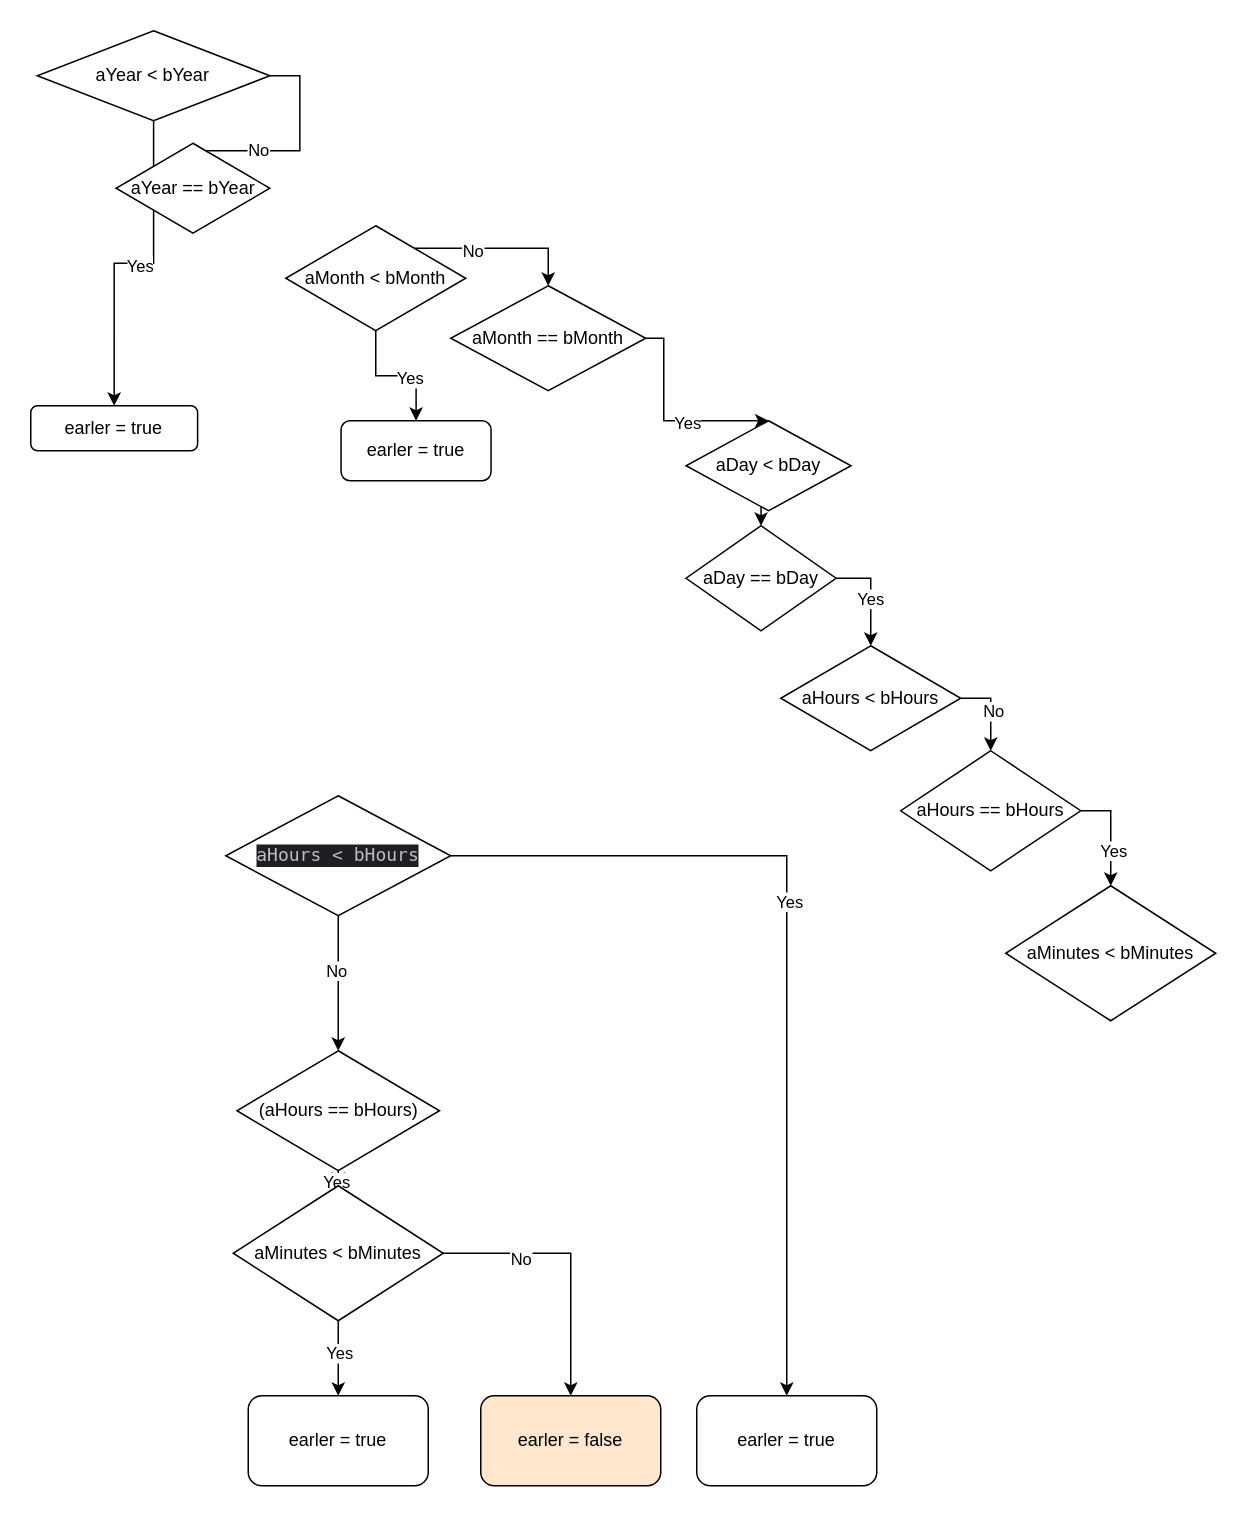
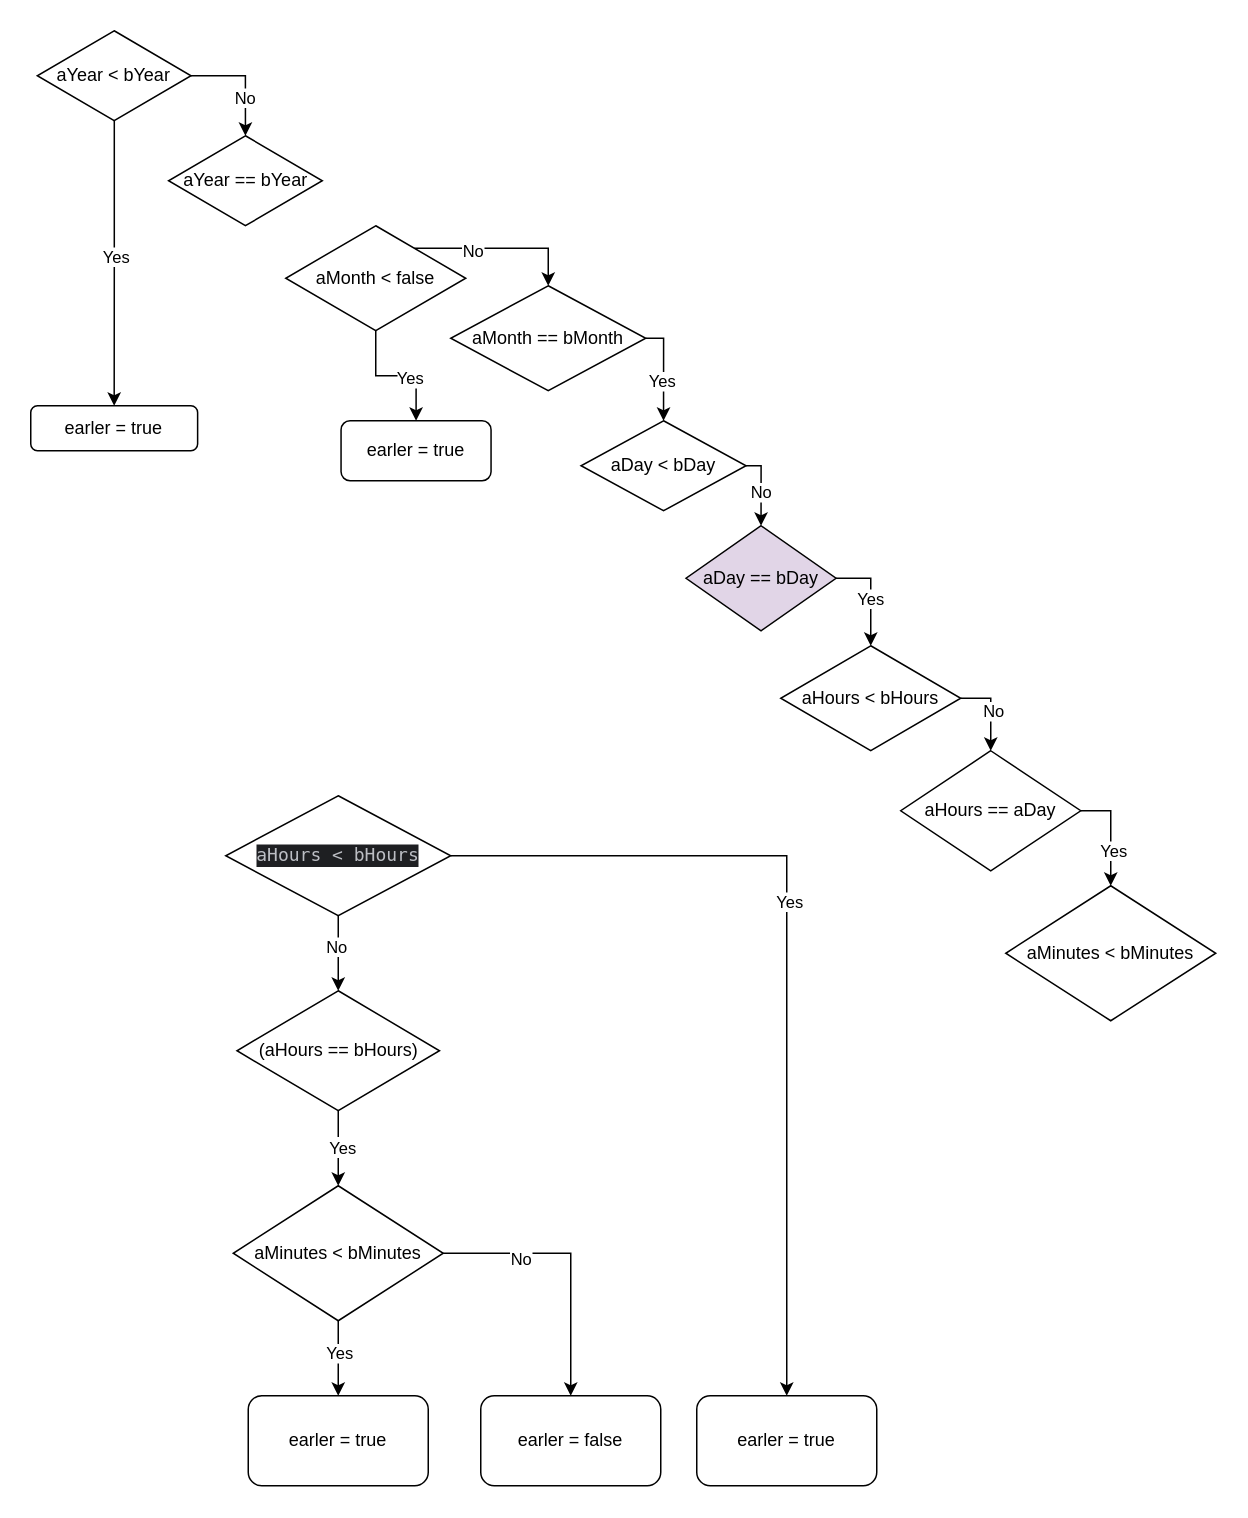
(154, 76) -> (114, 76)
(193, 188) -> (245, 181)
(376, 278) -> (376, 278)
(769, 466) -> (664, 466)
(761, 578) -> (761, 578)
(991, 811) -> (991, 811)
(338, 1111) -> (338, 1051)
(571, 1441) -> (571, 1441)
